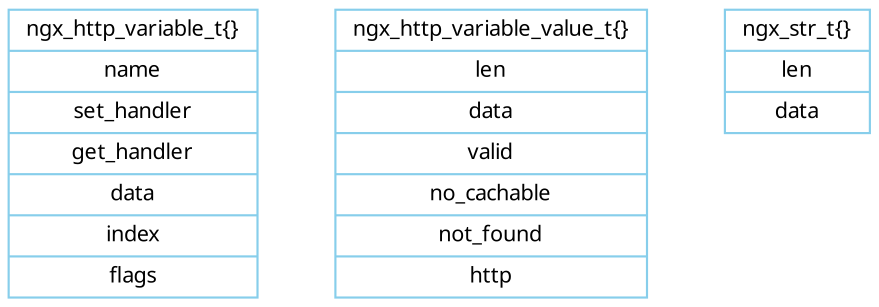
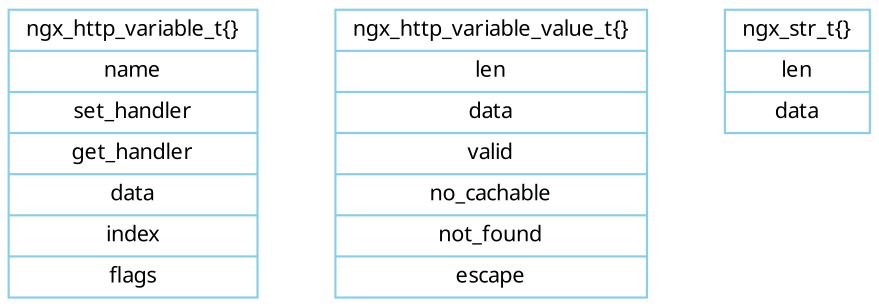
(491, 276) -> (491, 276)
